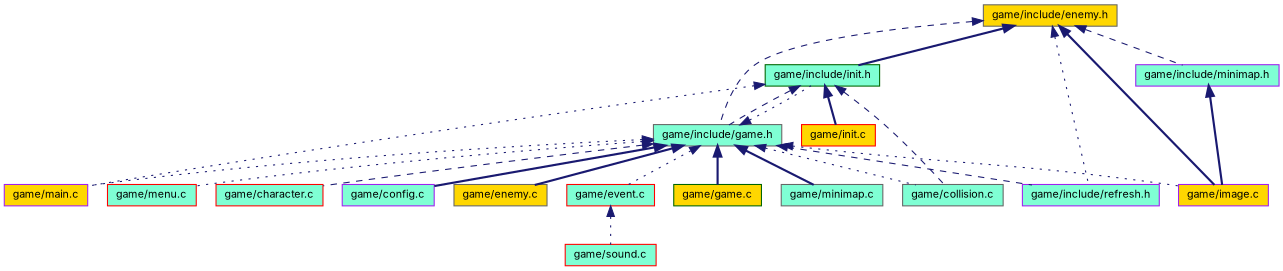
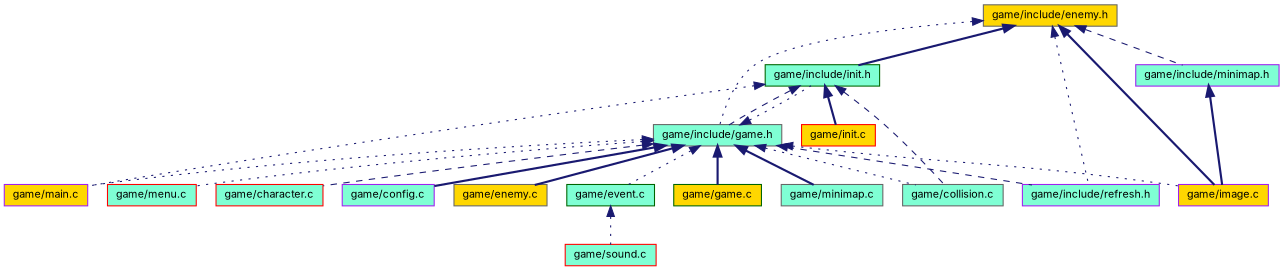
(827, 40) -> (827, 40)
(611, 195) -> (611, 195)
